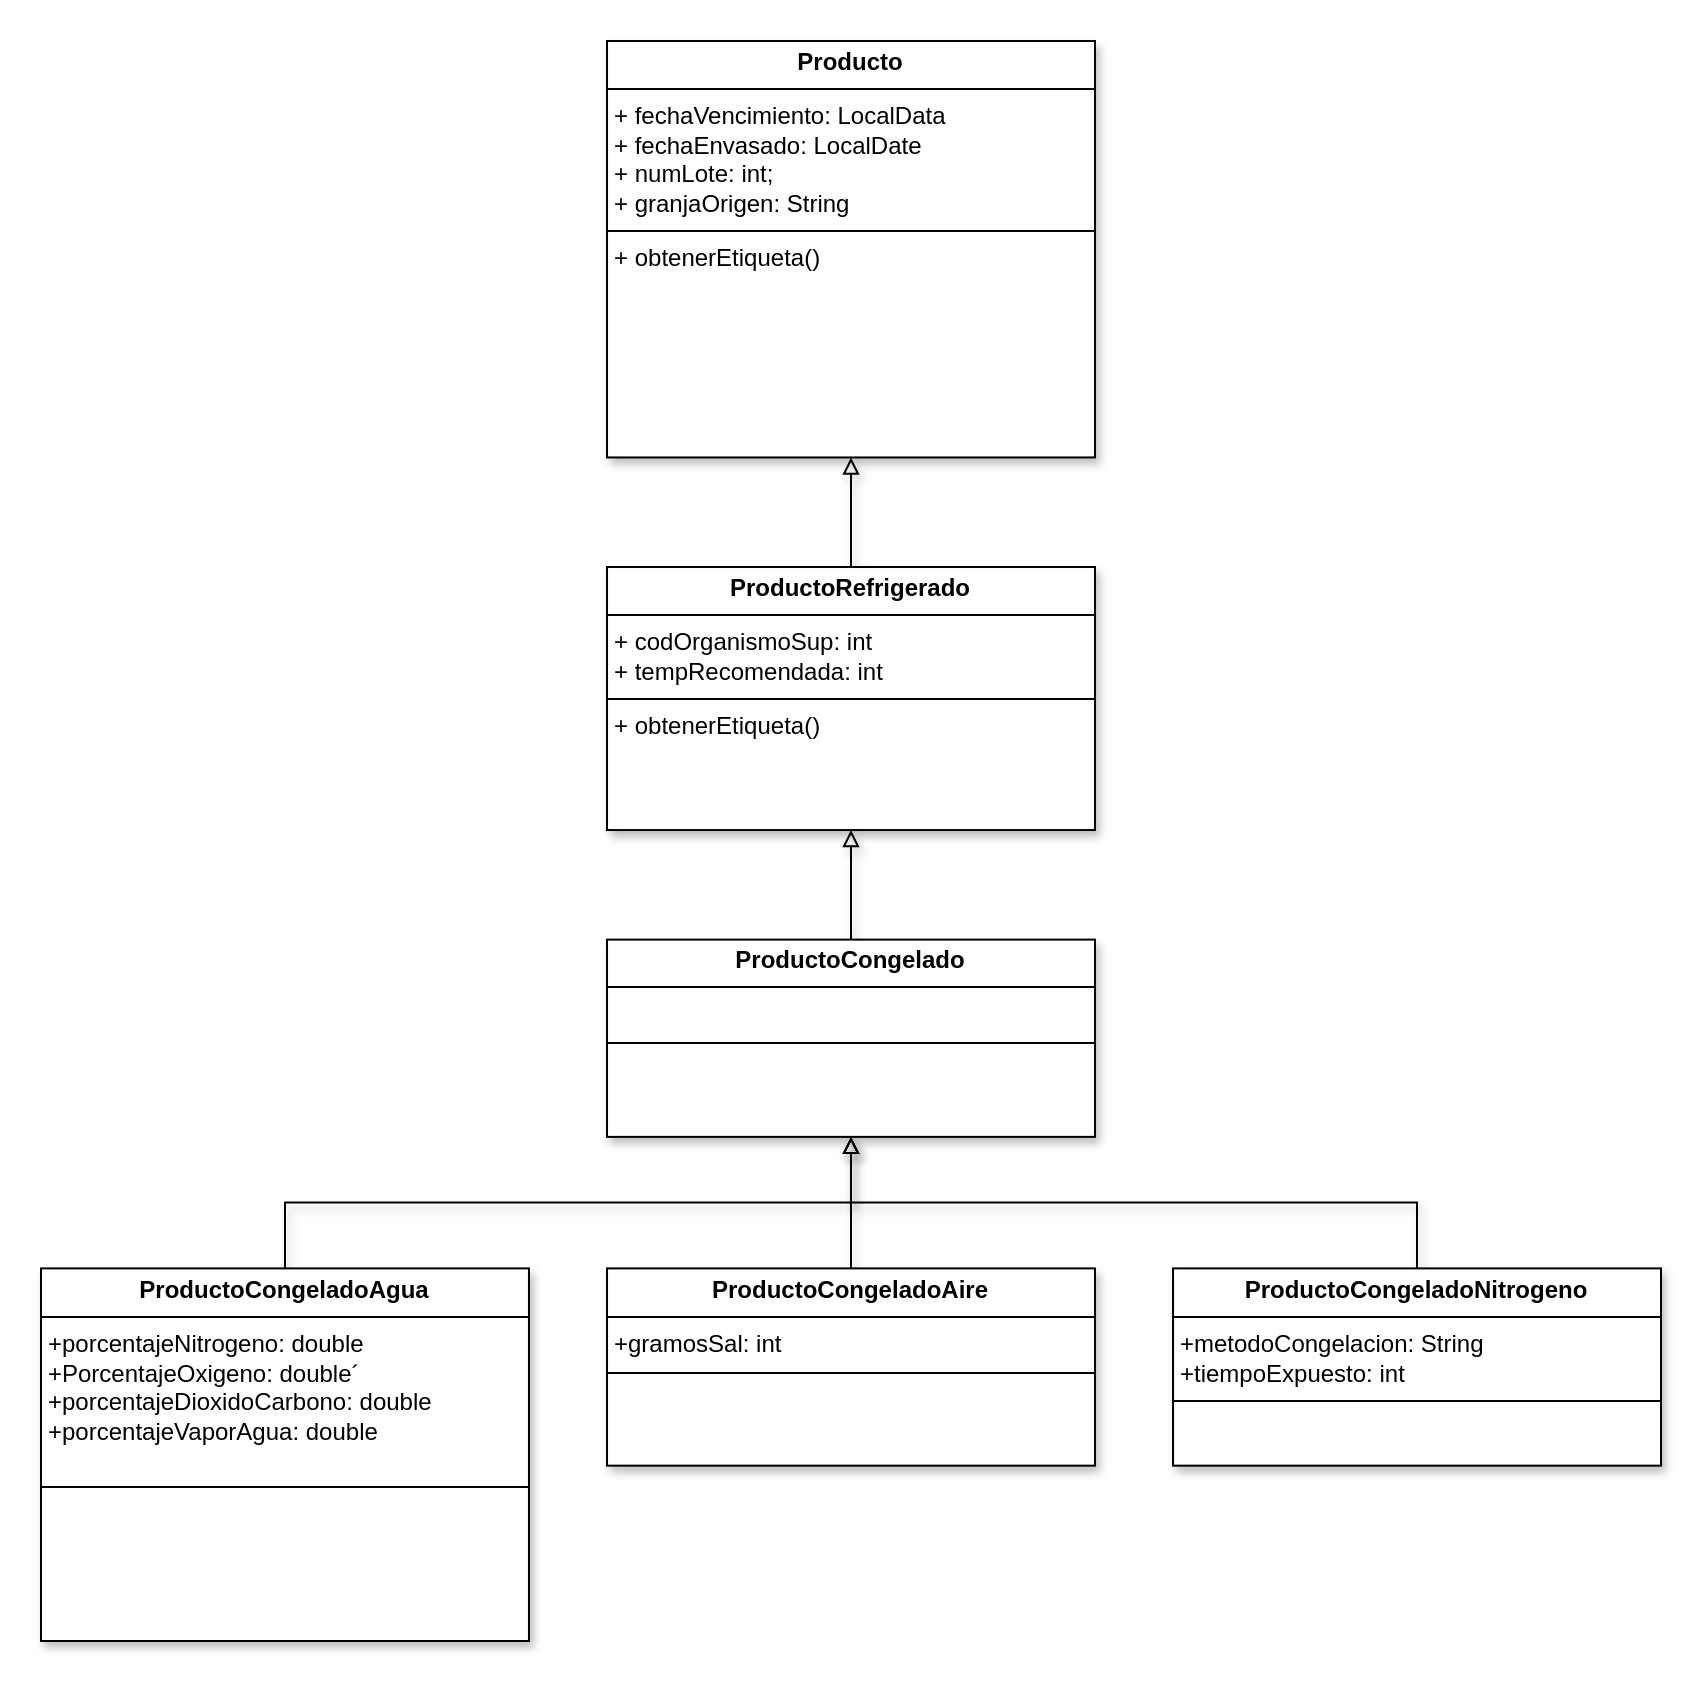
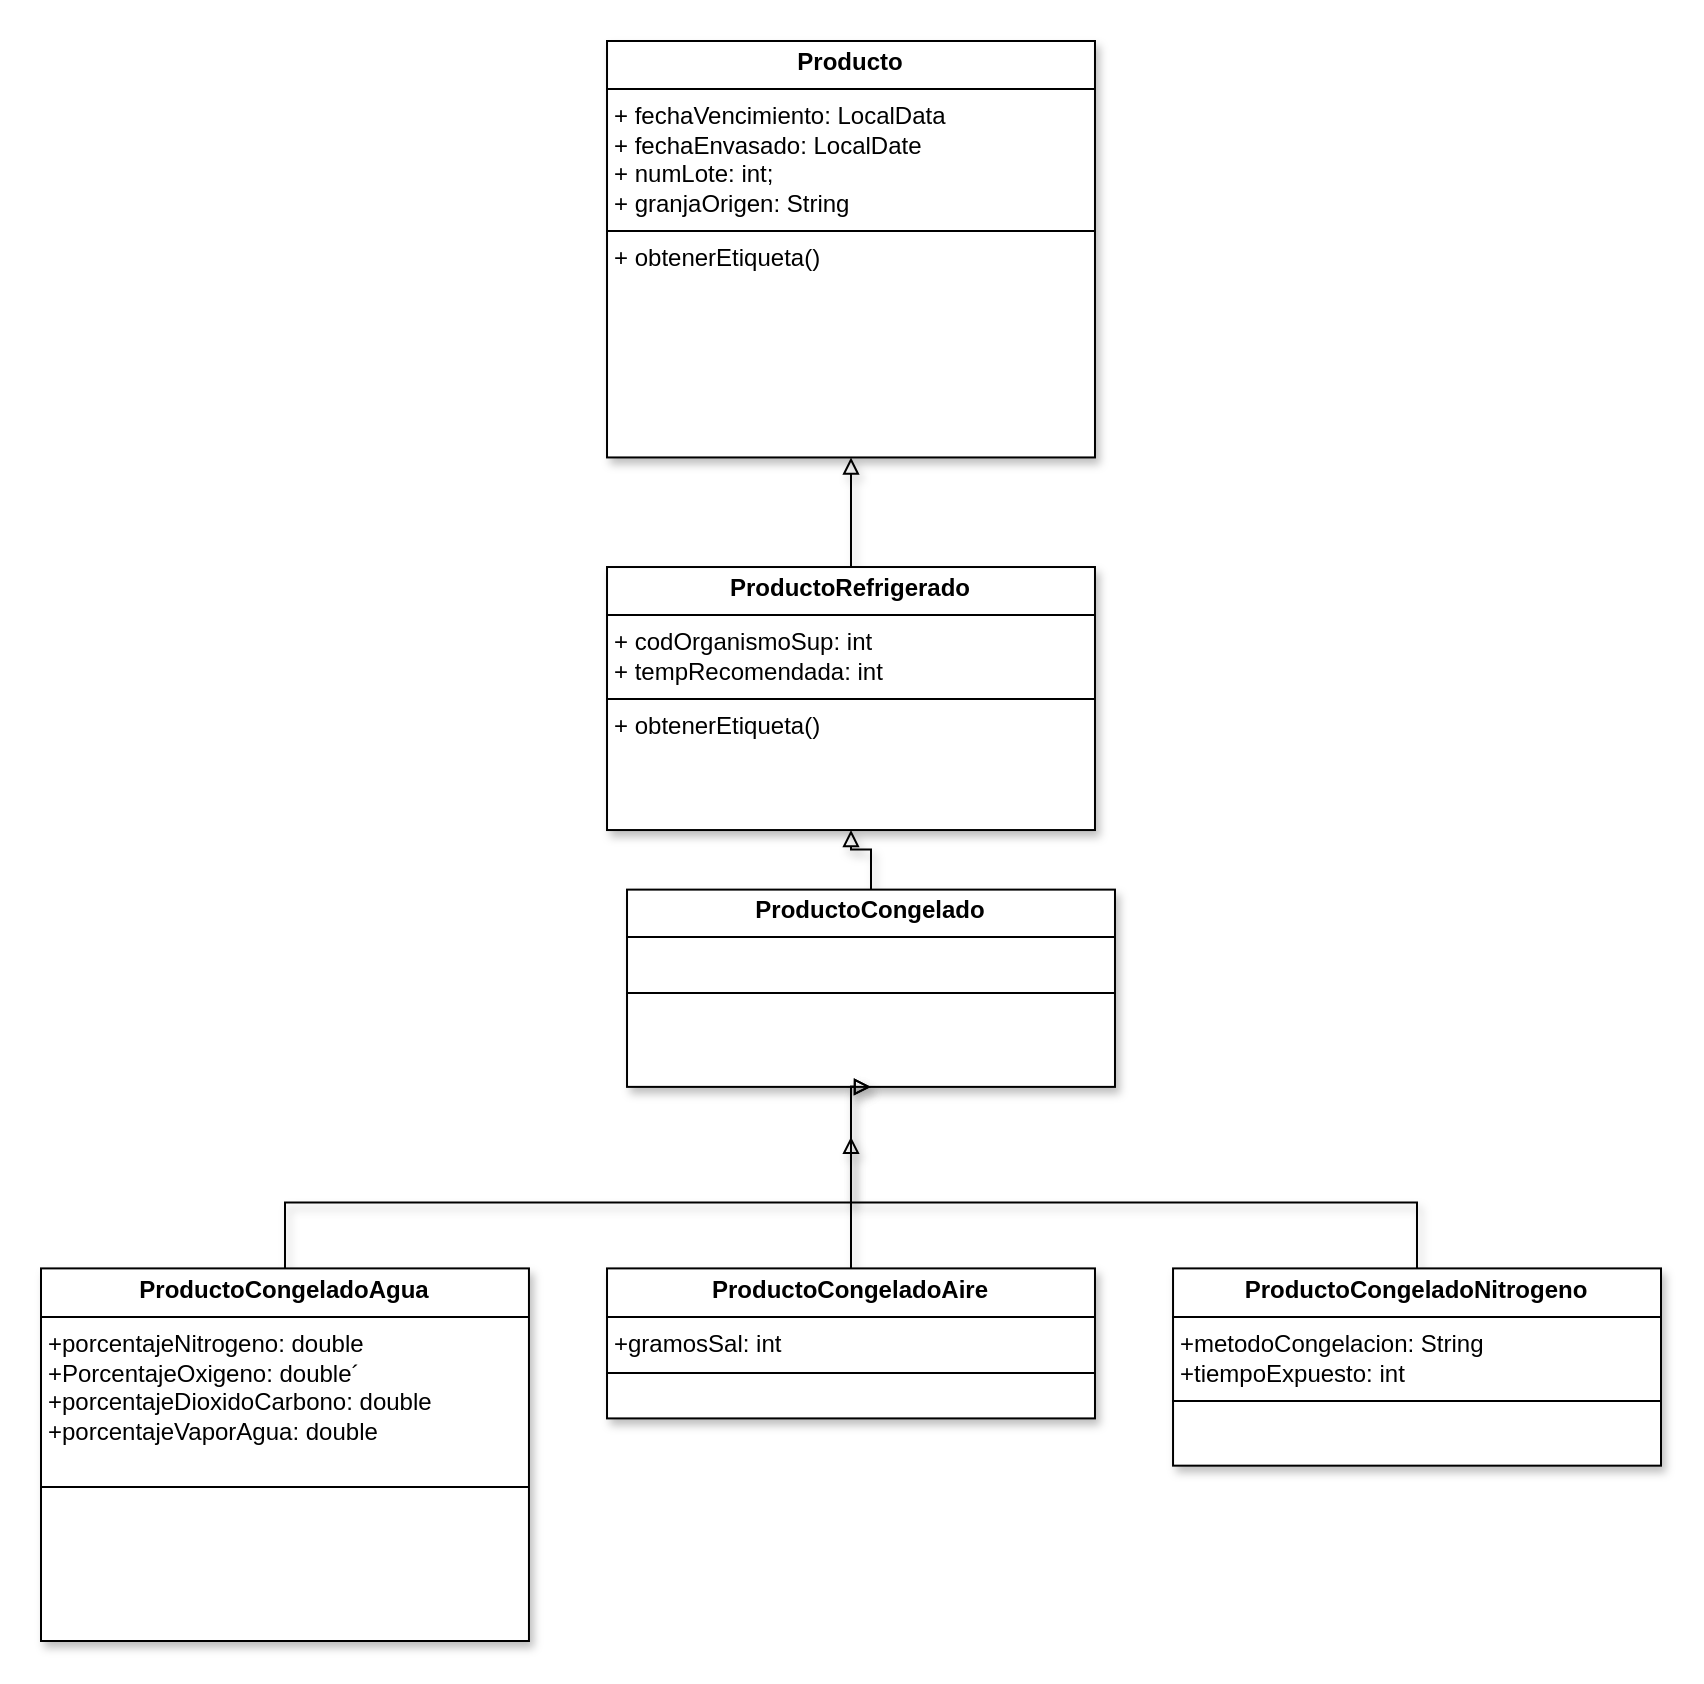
(851, 1038) -> (871, 988)
(851, 1367) -> (851, 1343)
